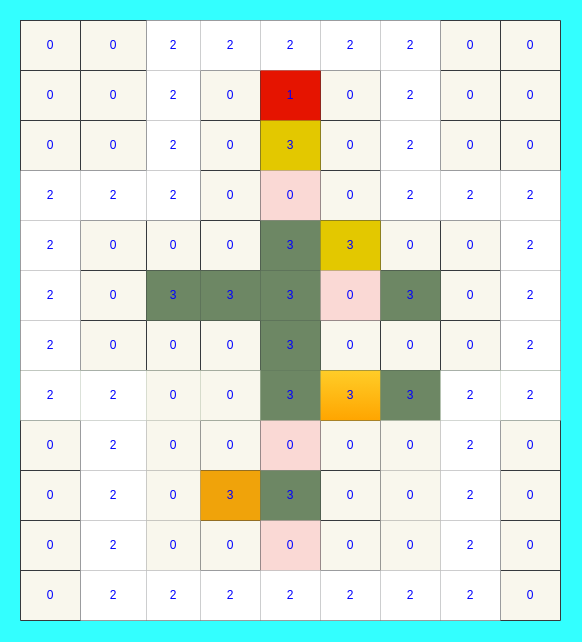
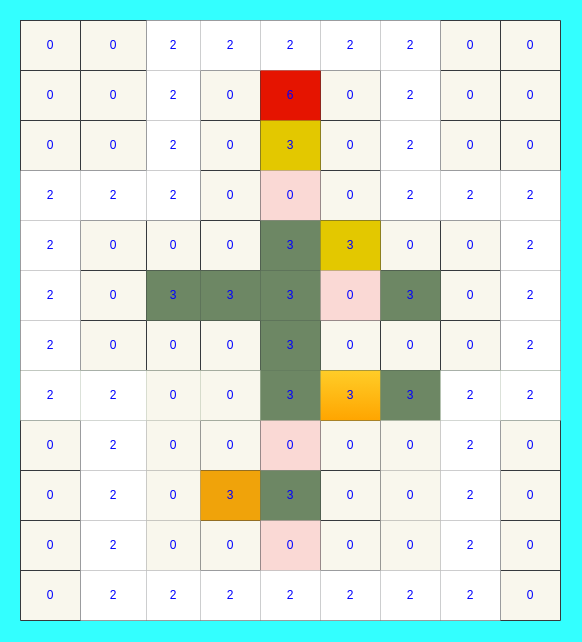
(291, 96) -> (291, 96)
